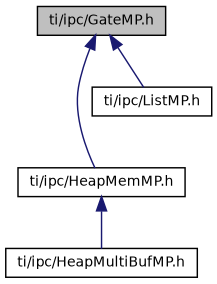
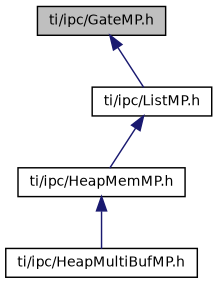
(78, 109) -> (123, 148)
